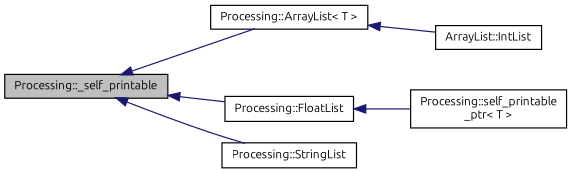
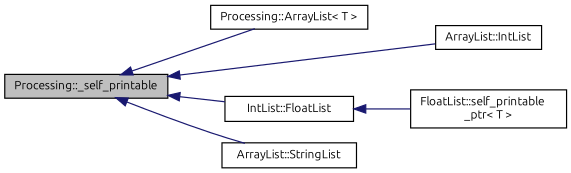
(408, 29) -> (307, 59)
(289, 109) -> (289, 109)
(489, 109) -> (489, 109)
(289, 155) -> (289, 155)
